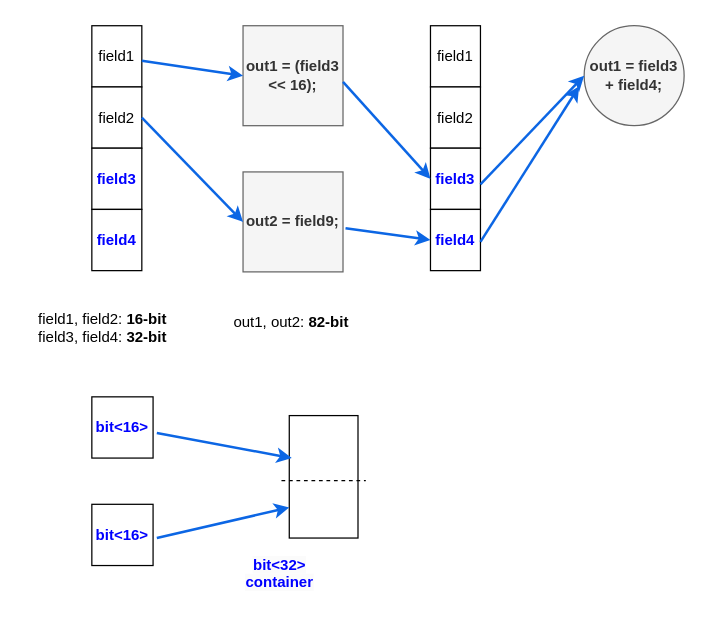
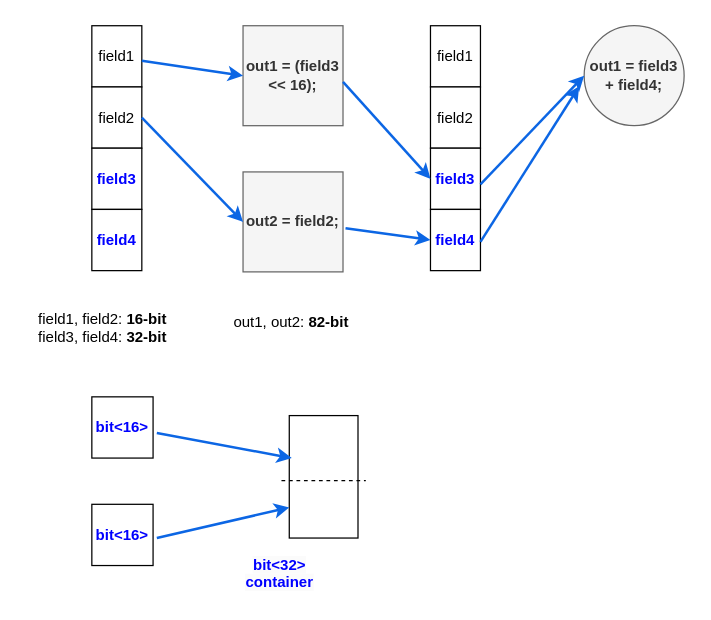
(293, 222) -> (293, 222)
